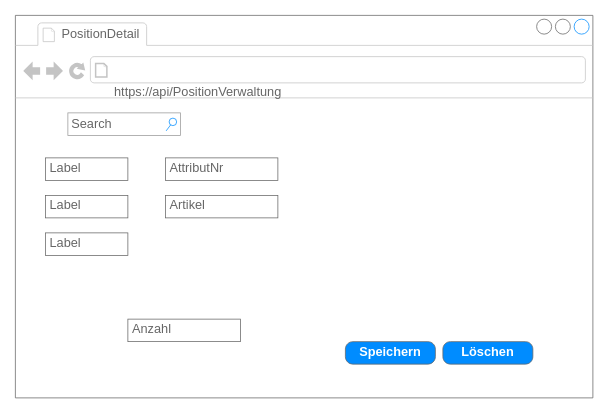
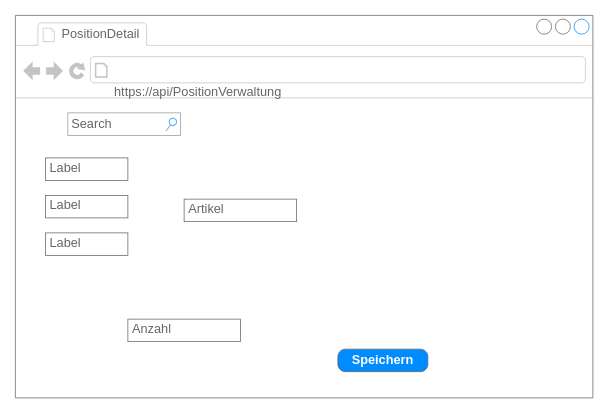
(222, 169) -> none
(222, 207) -> (240, 210)
(390, 353) -> (383, 360)
(488, 353) -> none
